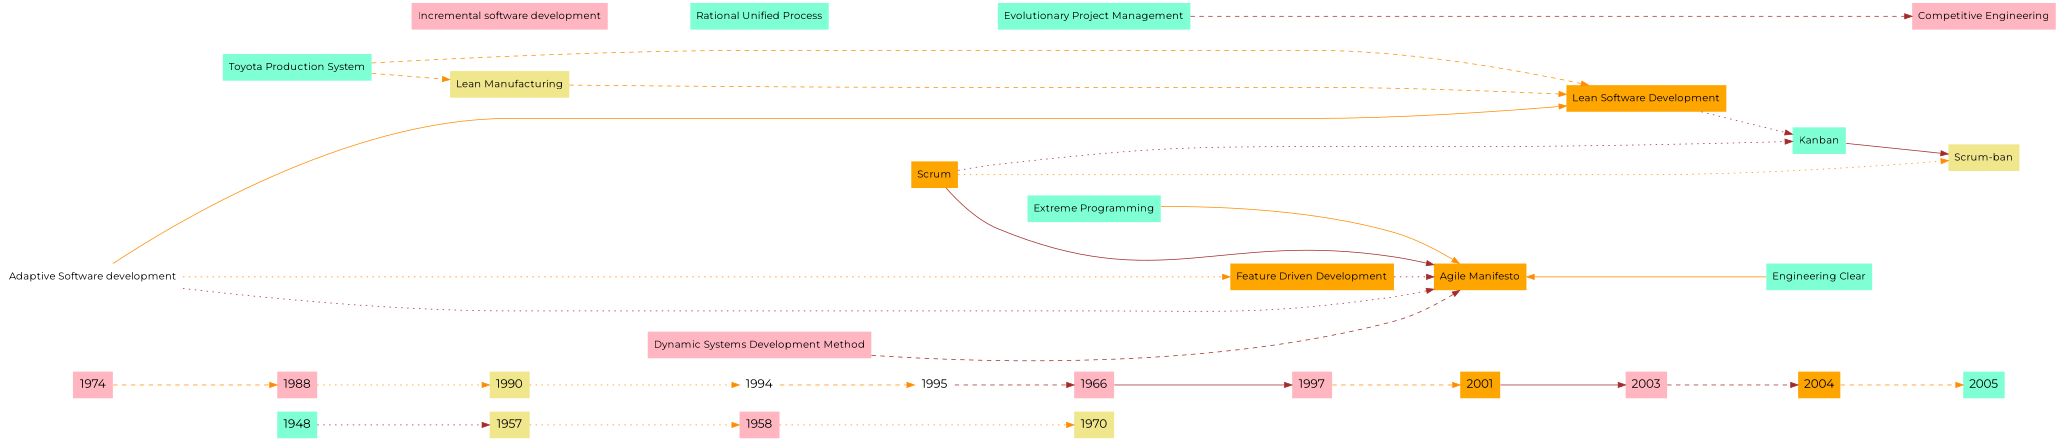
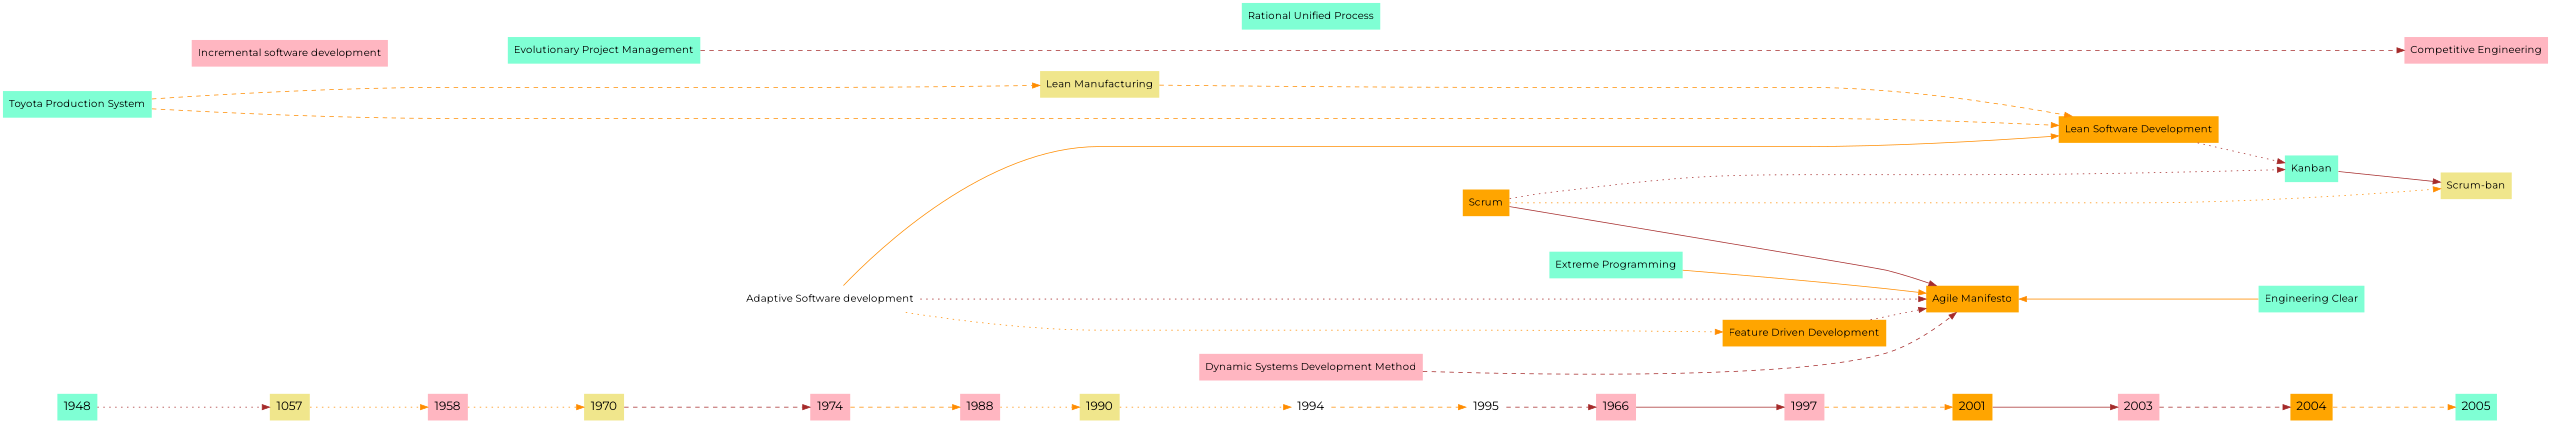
none -> (713, 407)
(510, 425) -> (290, 407)
